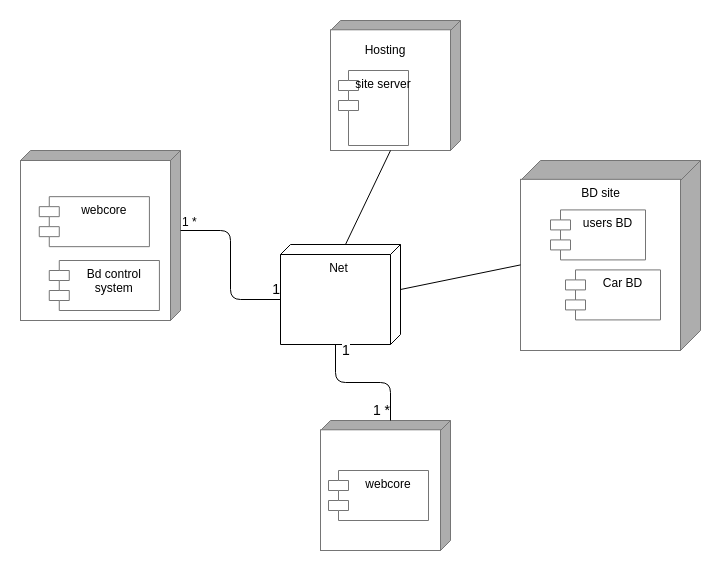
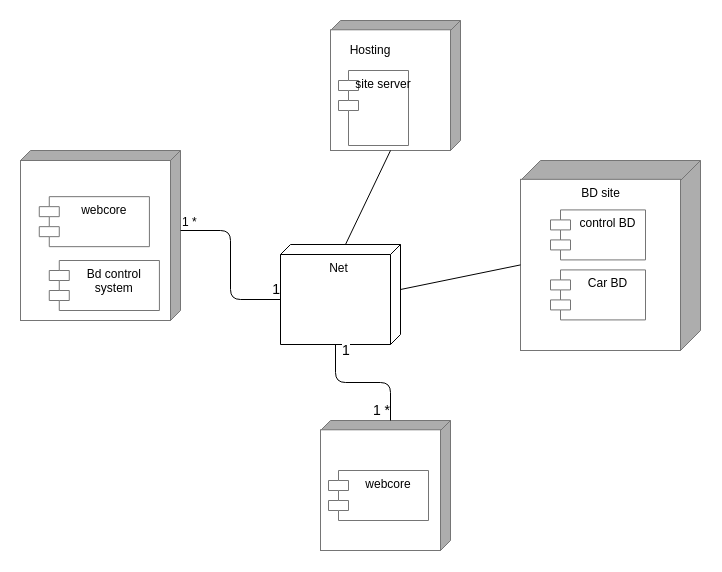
(386, 51) -> (371, 51)
(608, 223) -> (608, 223)
(613, 295) -> (598, 295)
